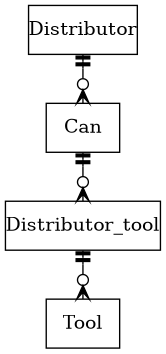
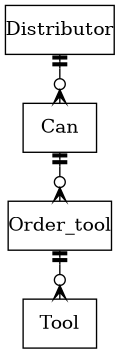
(83, 226) -> (60, 226)
